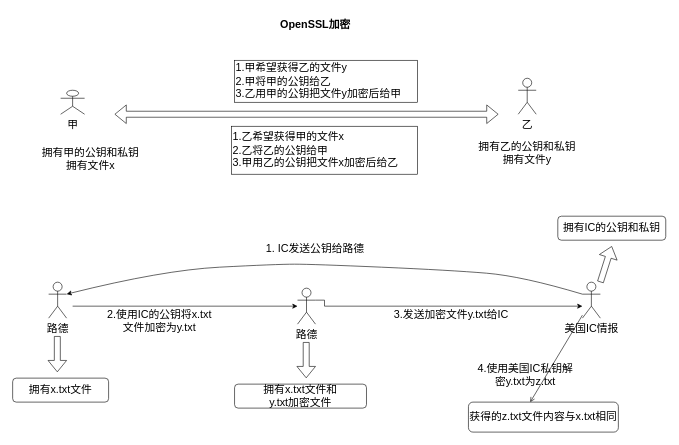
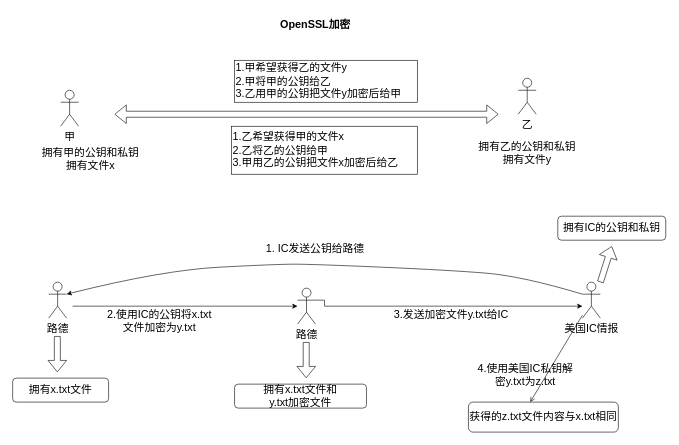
(72, 102) -> (69, 108)
